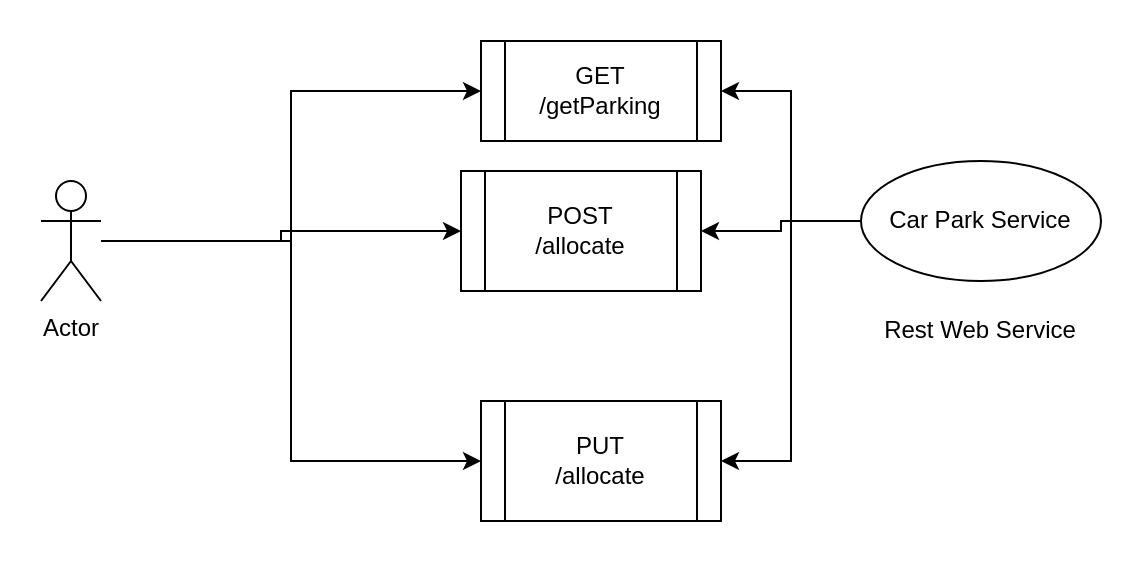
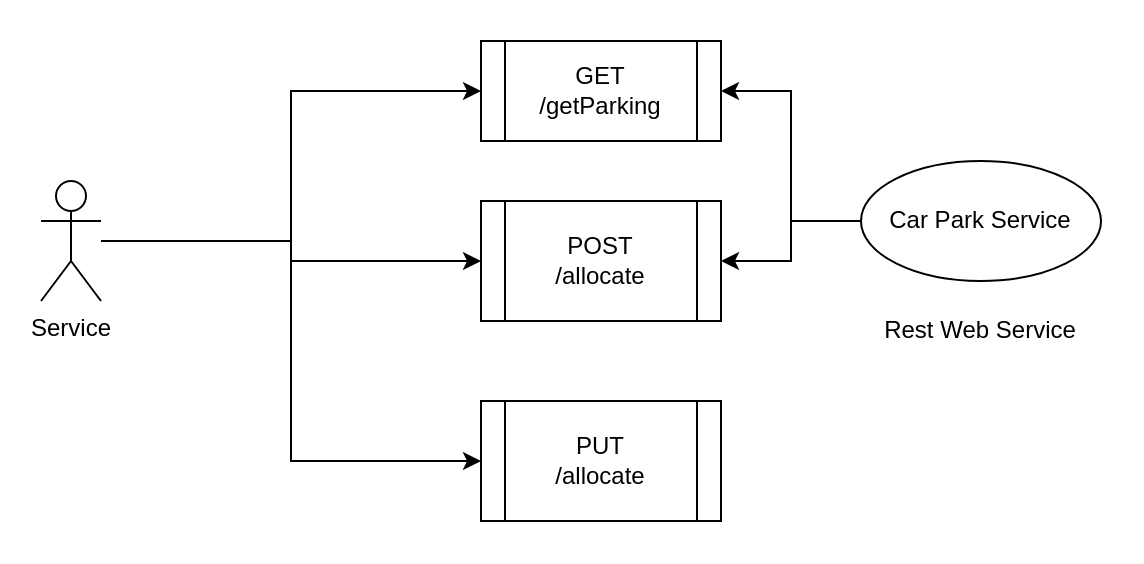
(581, 231) -> (601, 261)
(72, 329) -> (72, 329)
(791, 391) -> none
